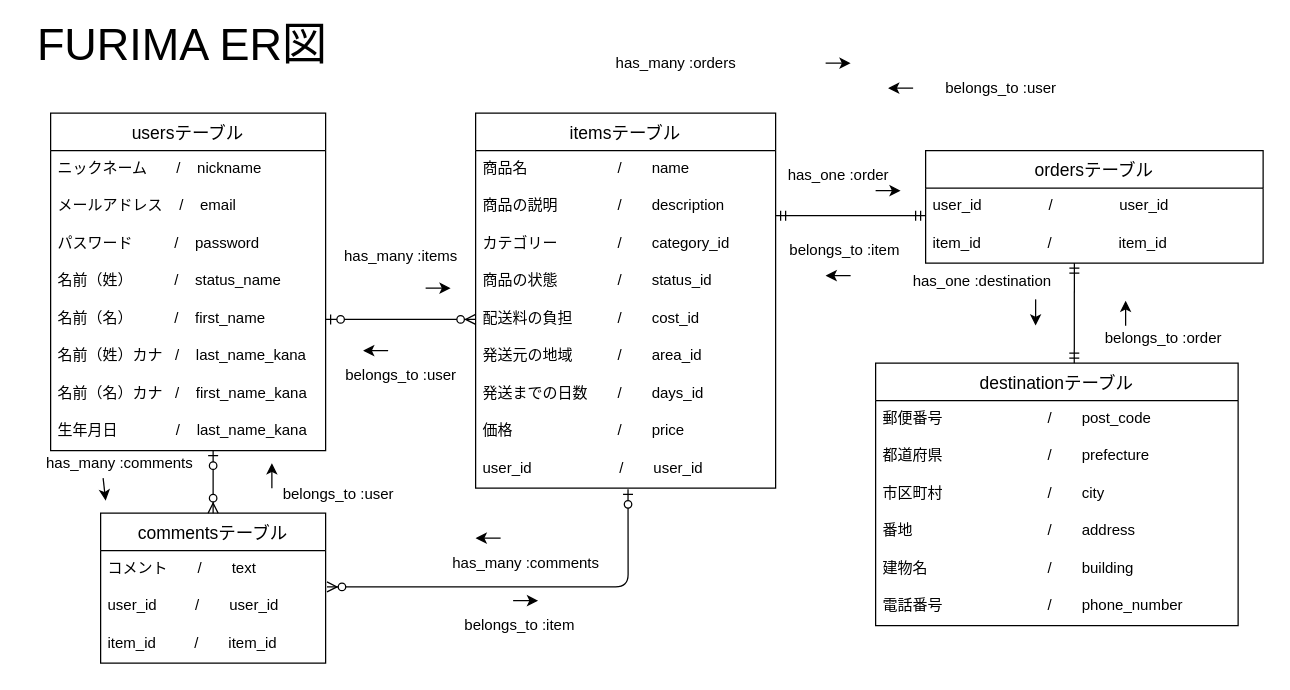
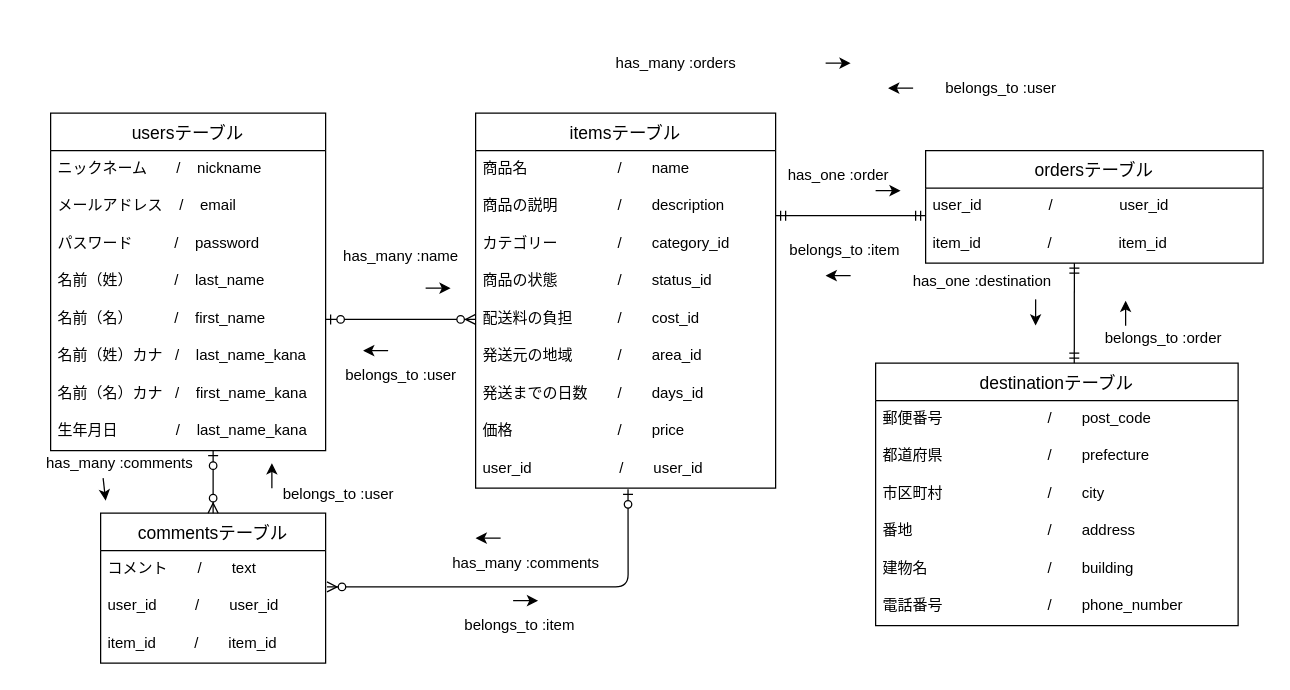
(182, 44) -> none
(401, 257) -> (401, 257)
(191, 280) -> (180, 280)
